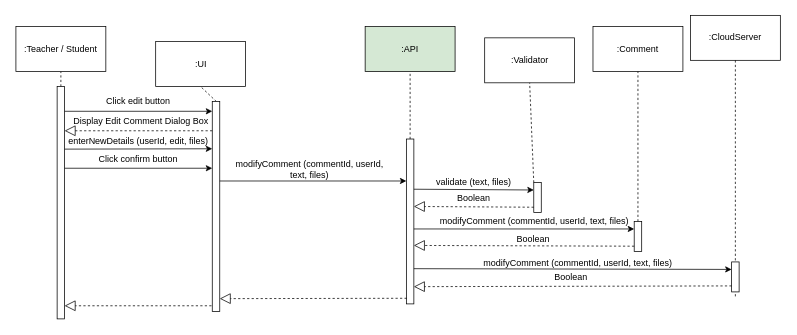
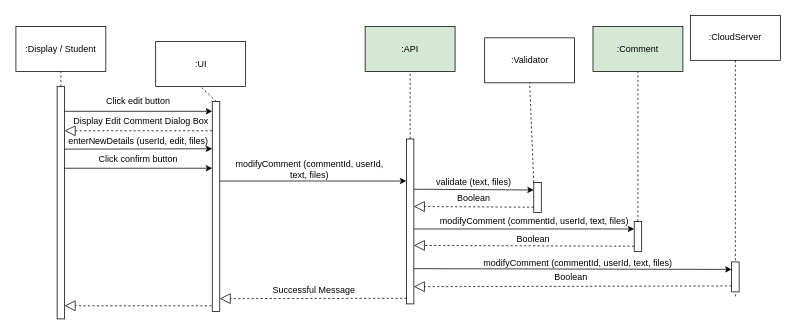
(60, 49) -> (60, 49)
(638, 49) -> (638, 49)
none -> (314, 291)
